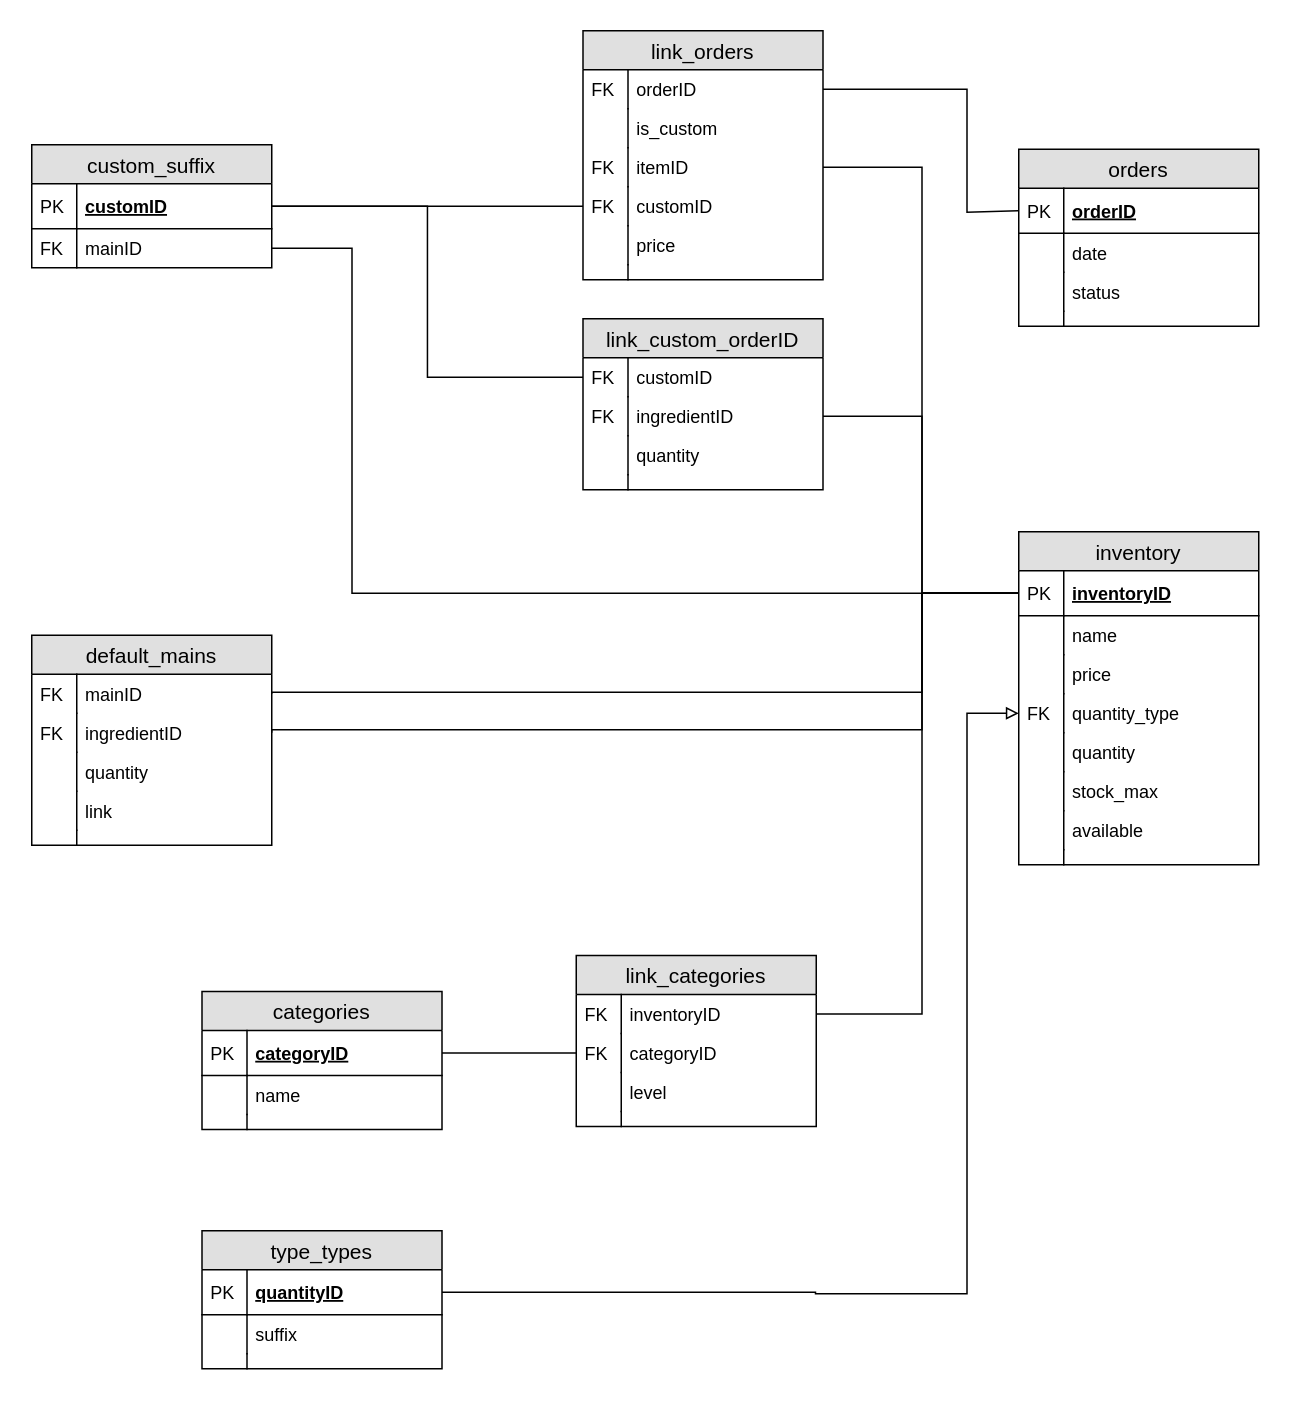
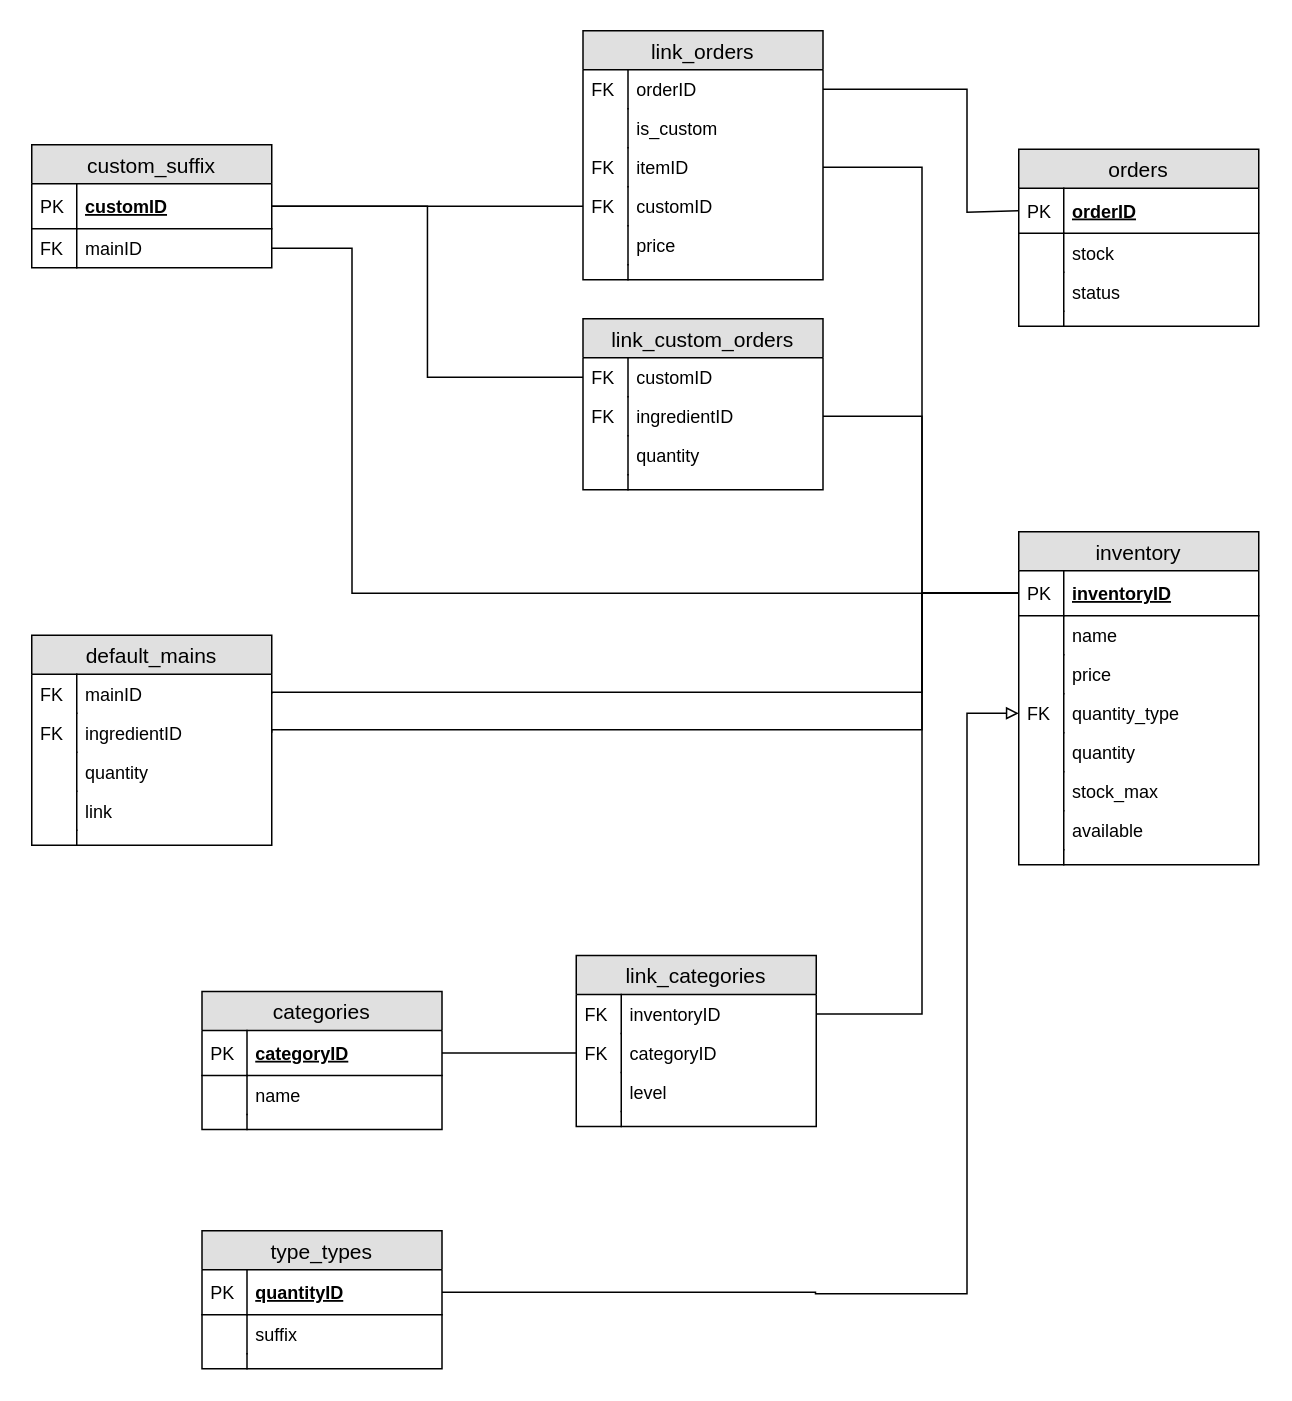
(1092, 254) -> (1097, 254)
(702, 340) -> (702, 340)
